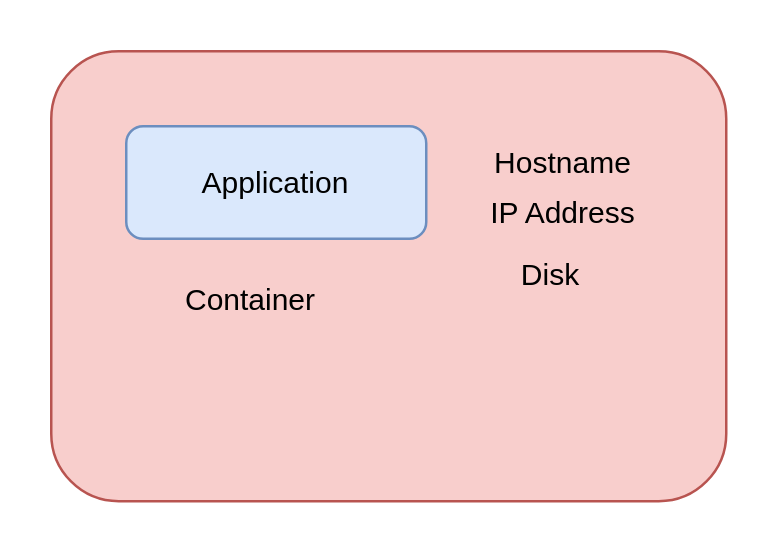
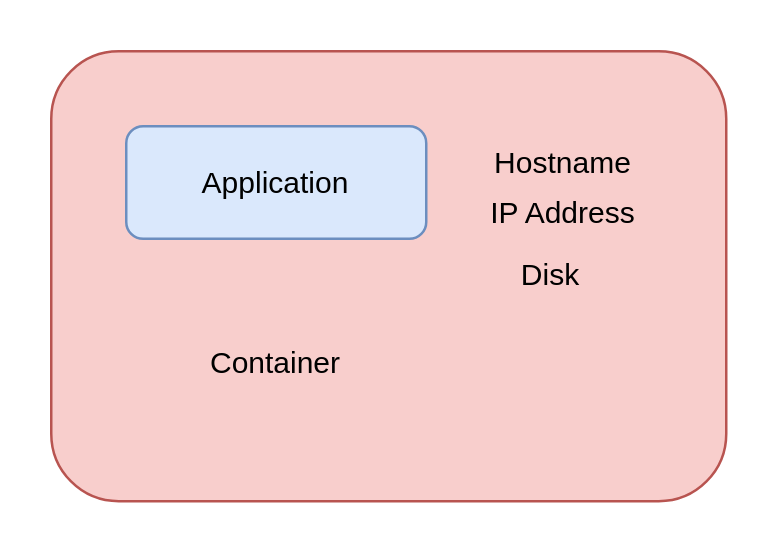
(251, 301) -> (276, 364)
